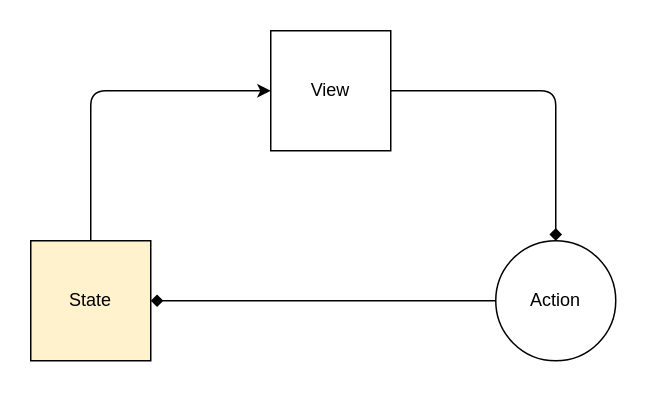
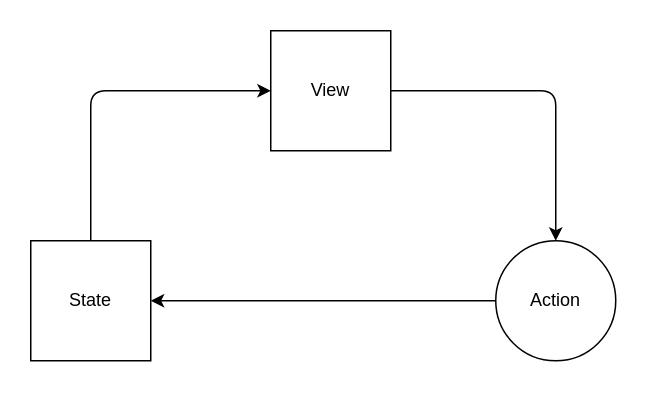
(556, 228) -> (556, 229)
(91, 301) -> (91, 301)
(163, 301) -> (162, 301)
